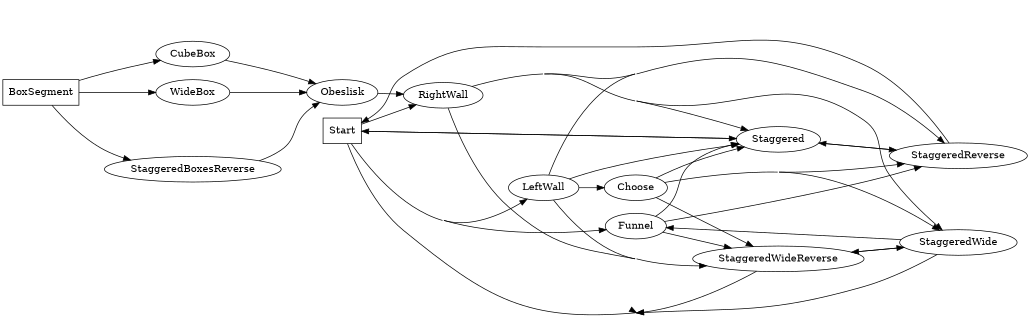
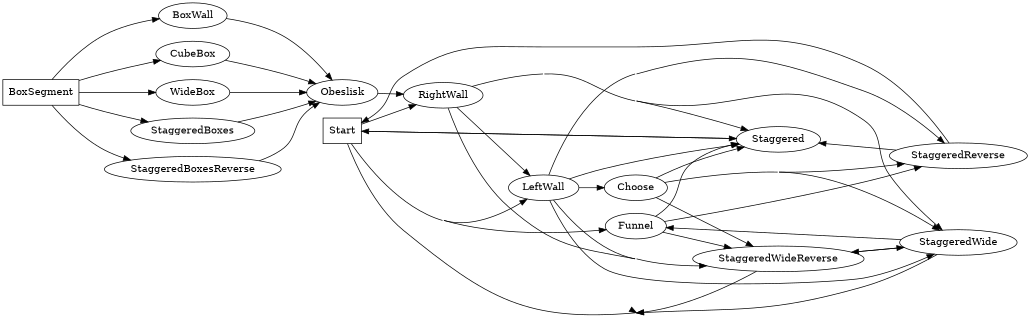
none -> (193, 16)
(590, 78) -> (491, 139)
none -> (193, 131)
(858, 147) -> none
none -> (712, 283)
